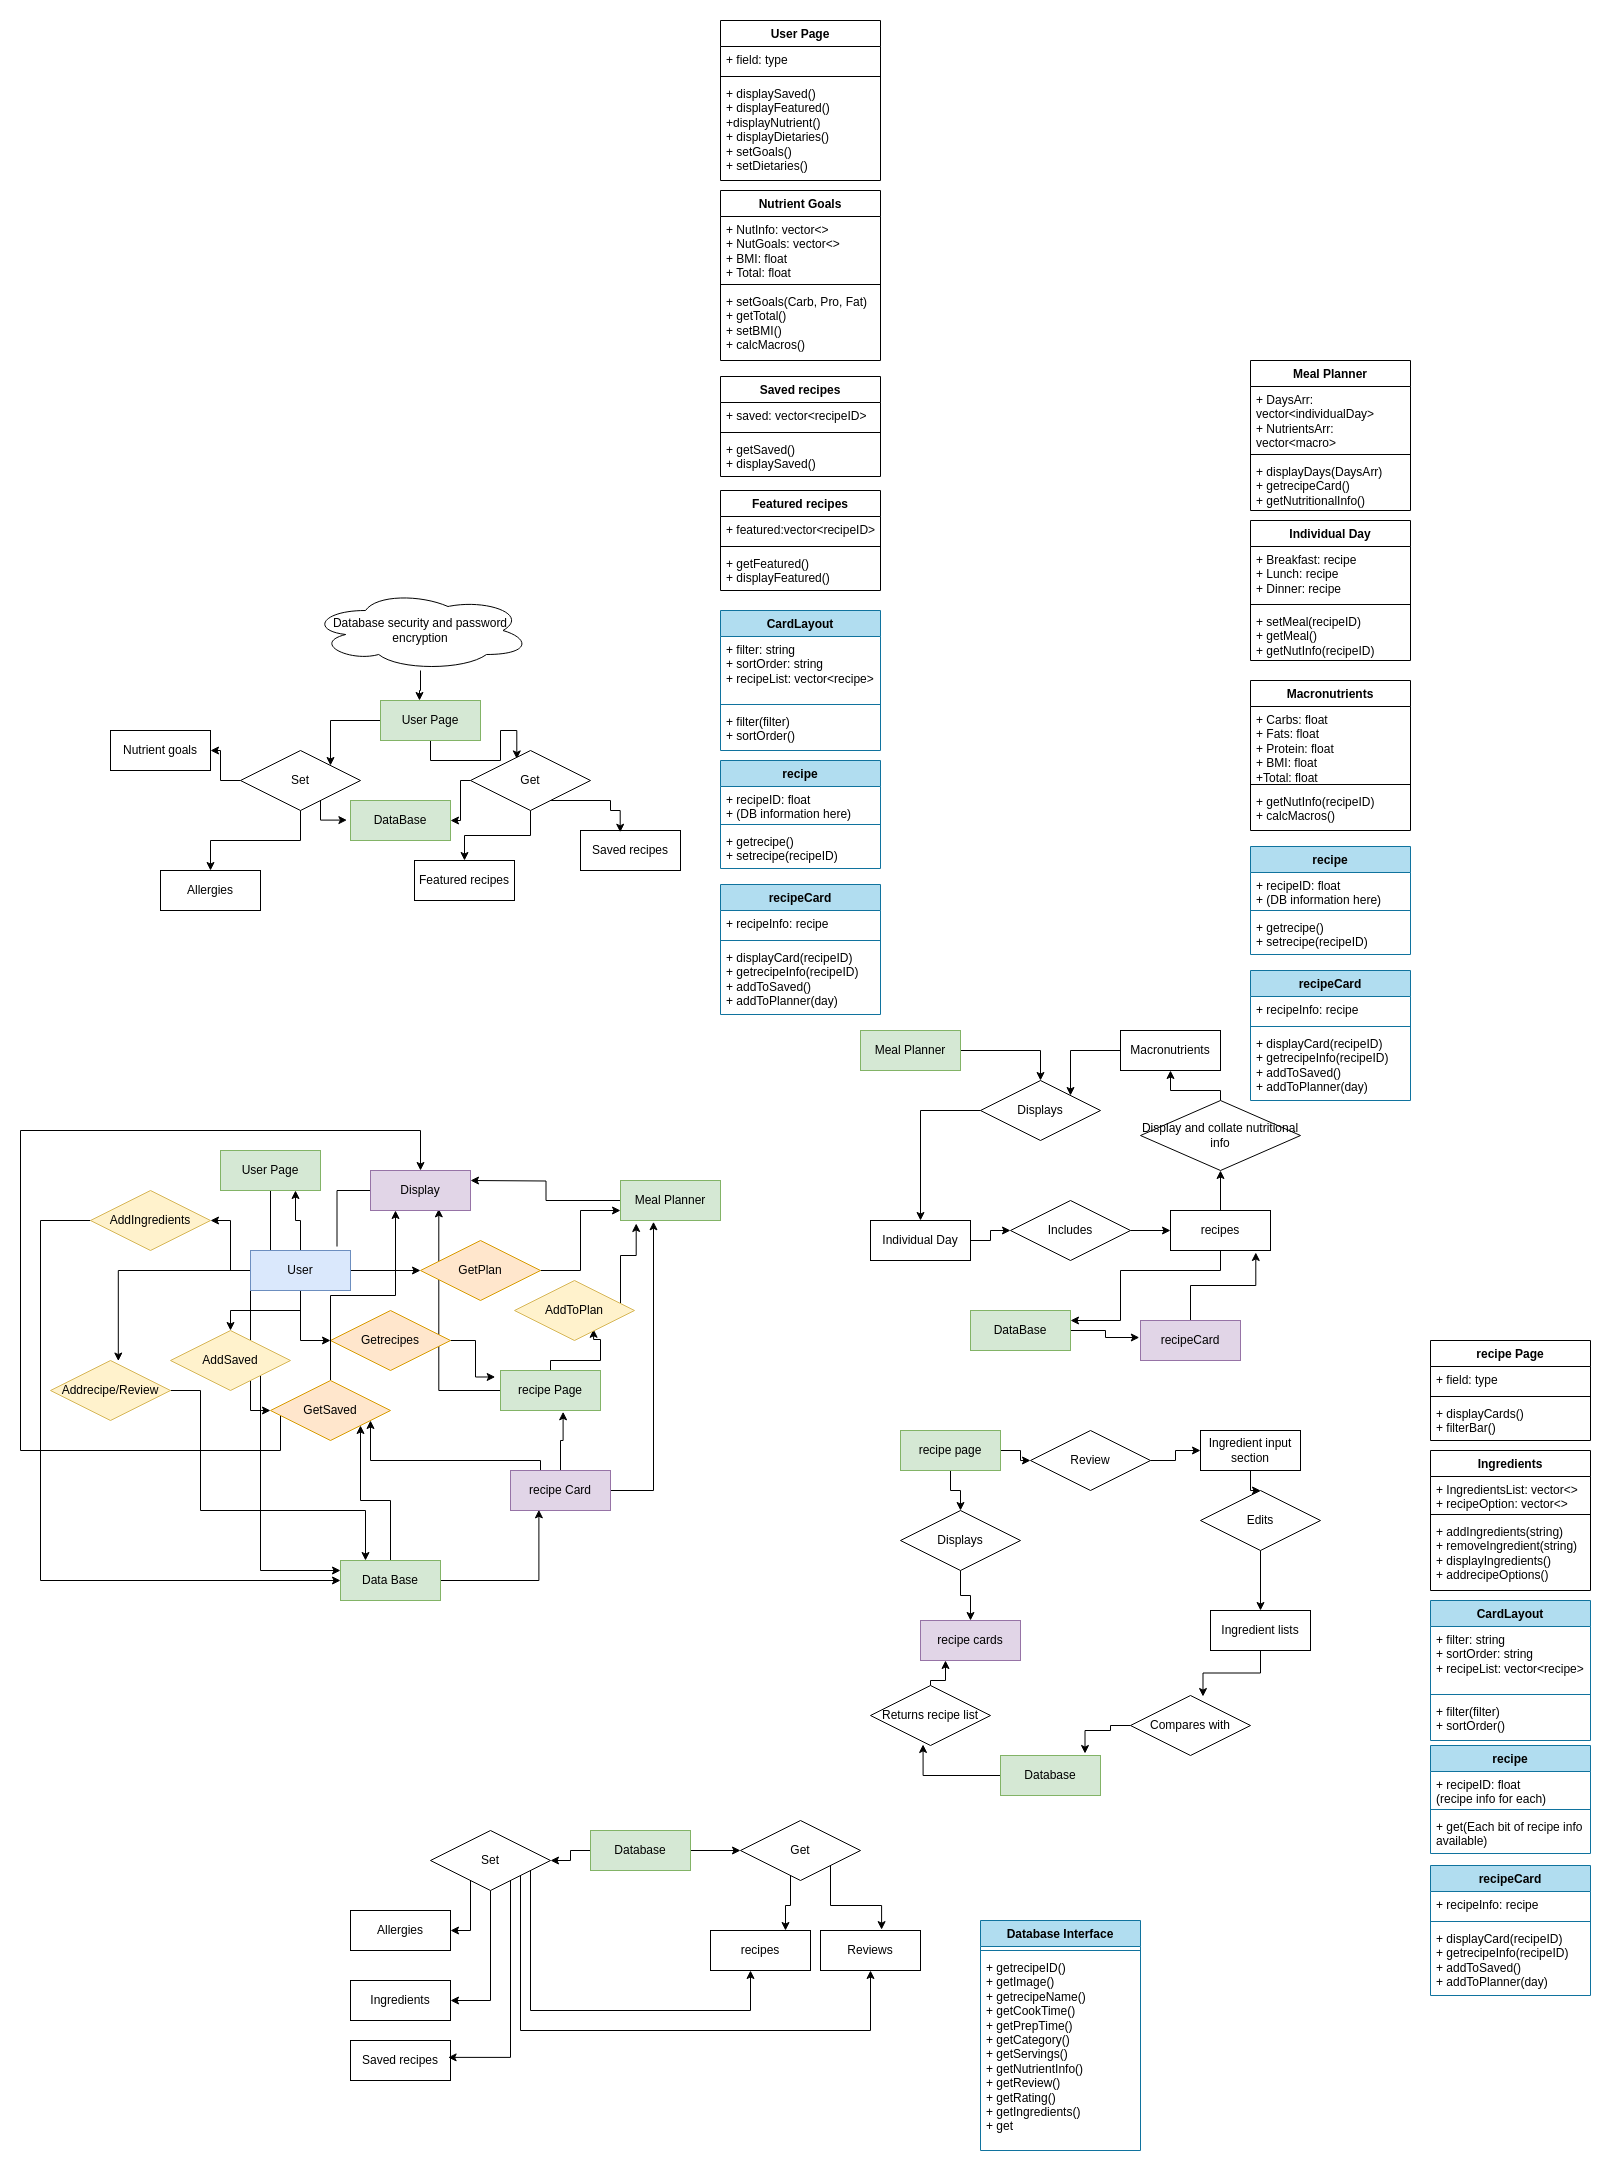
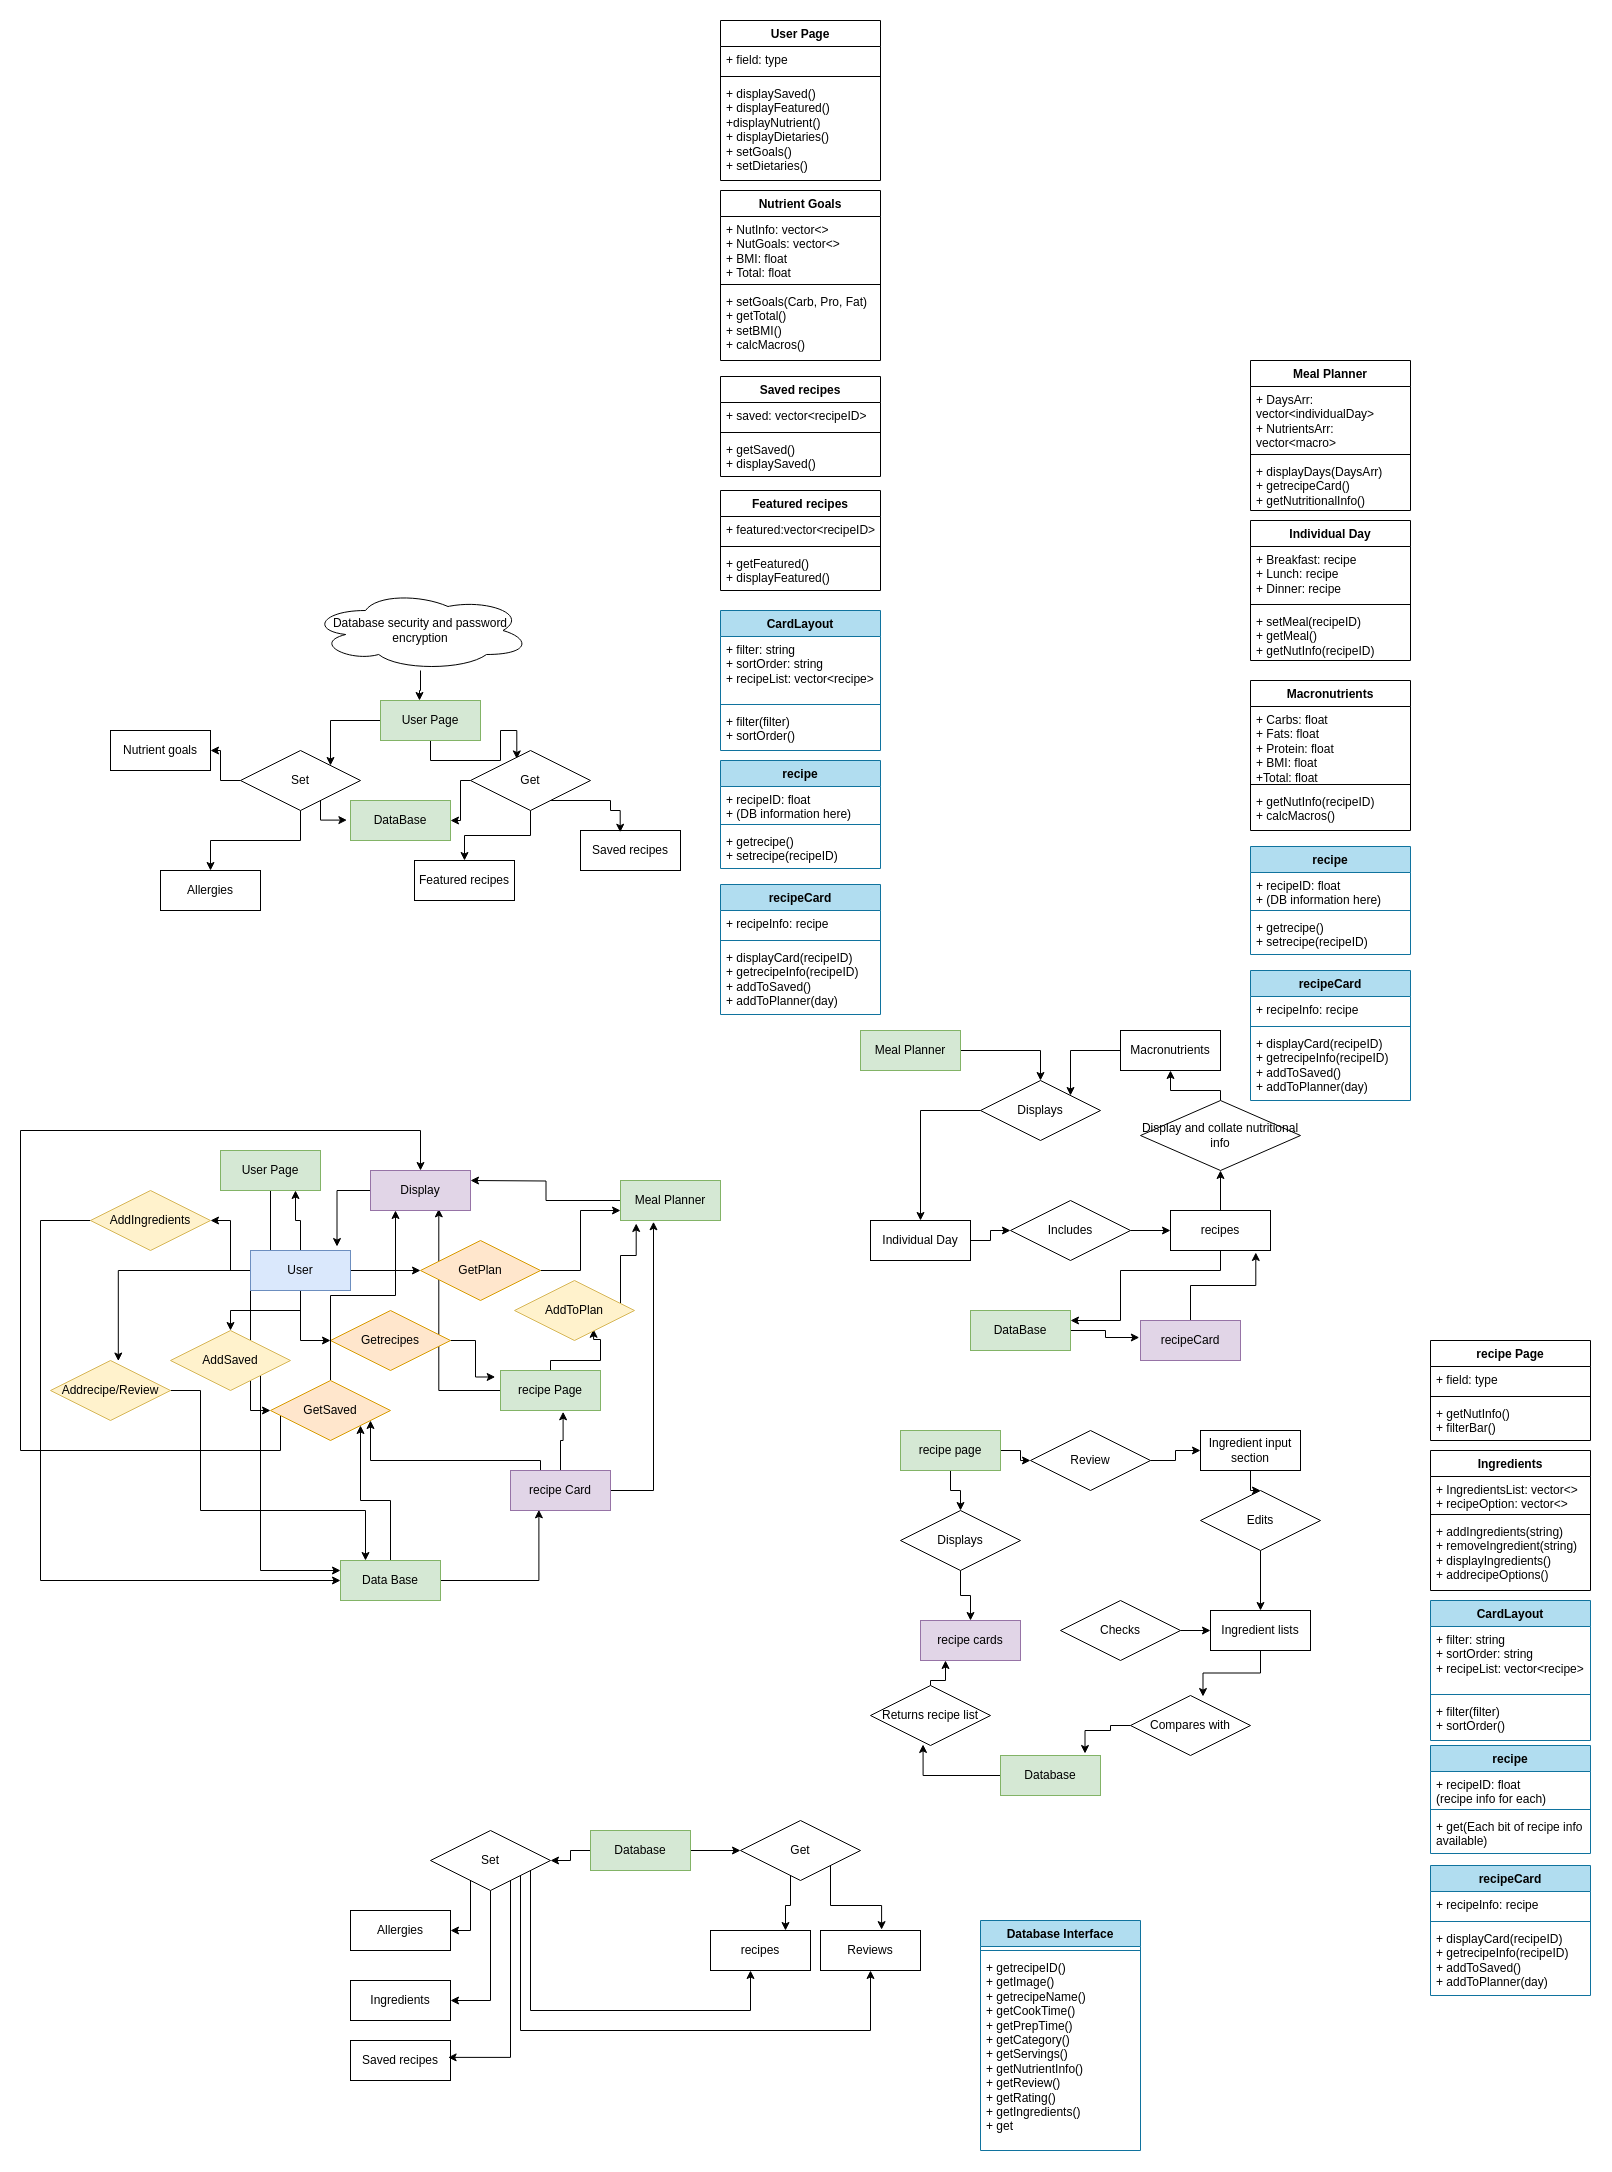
(337, 1240) -> (337, 1238)
(1486, 1422) -> (1482, 1422)
none -> (1121, 1631)
none -> (1200, 1631)
